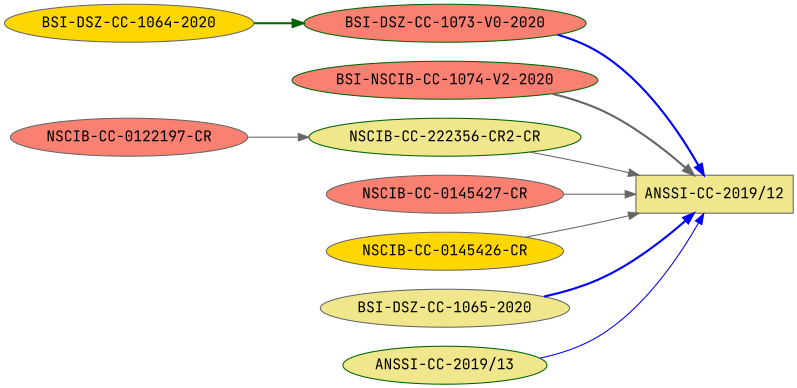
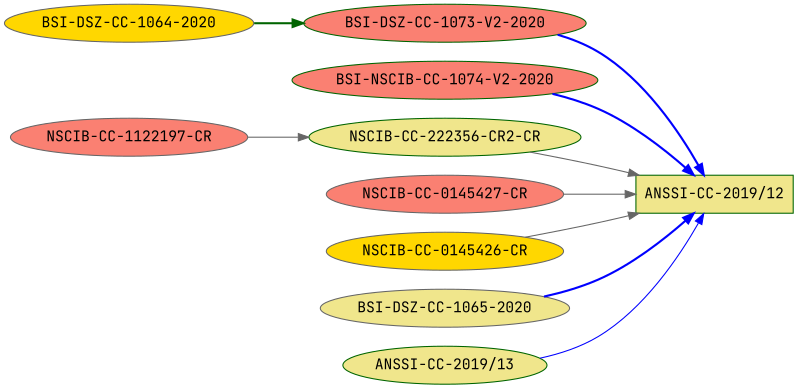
(445, 23) -> (445, 23)
(624, 122) -> (624, 122)
(129, 137) -> (129, 137)
(715, 194) -> (715, 194)
